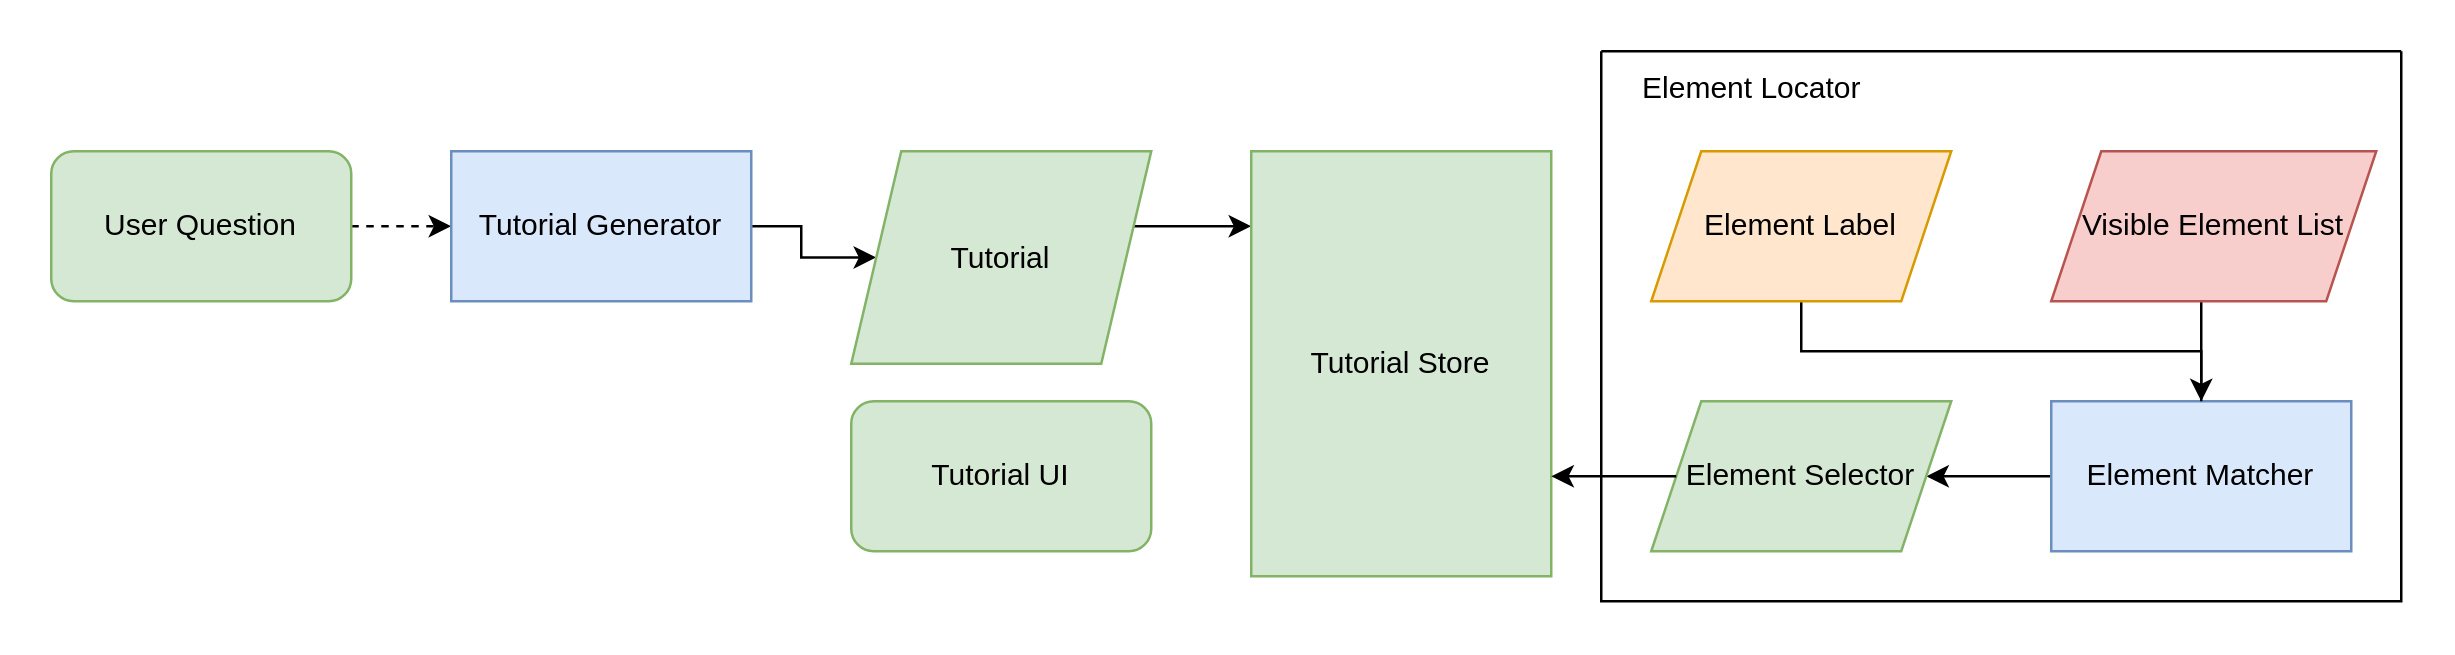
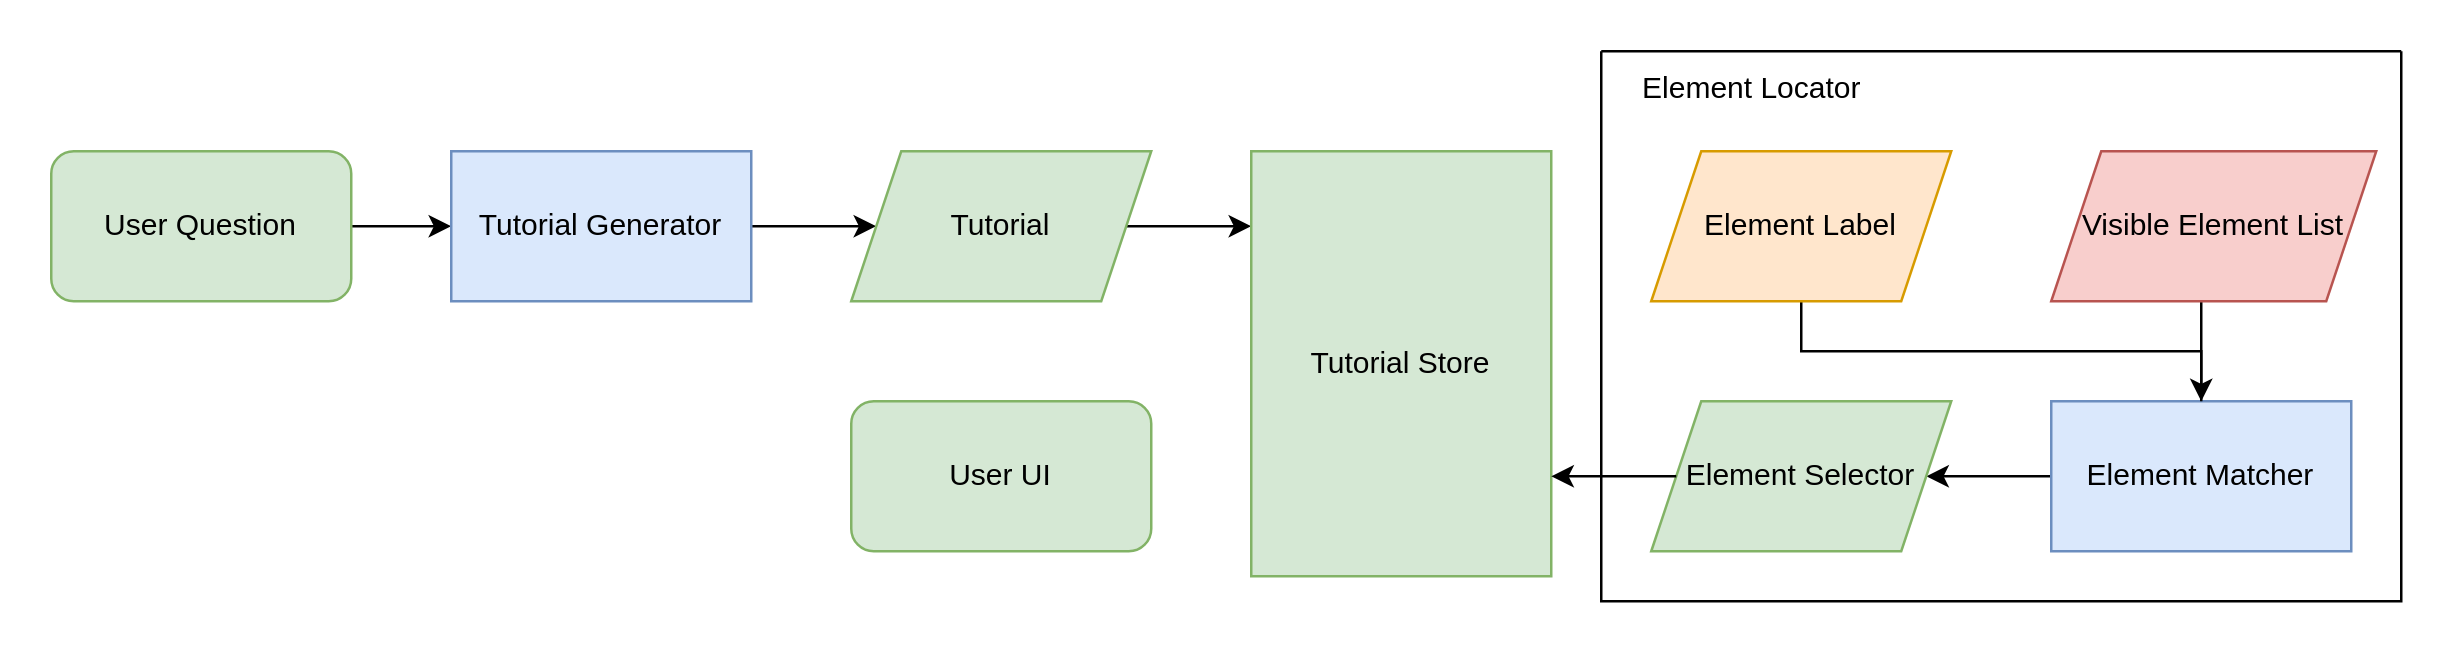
(392, 226) -> (392, 226)
(1001, 258) -> (1001, 226)
(1001, 476) -> (1001, 476)
